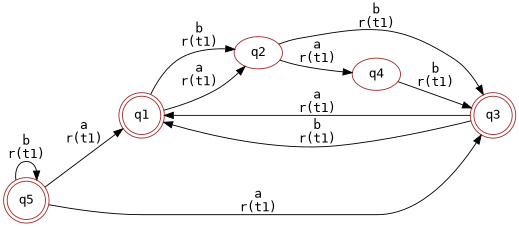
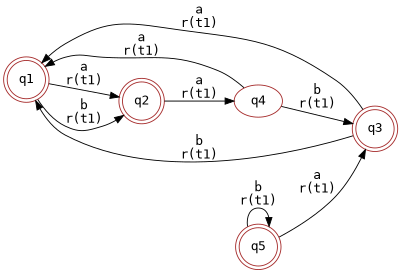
(387, 31) -> none
(258, 53) -> (142, 101)
(80, 161) -> (152, 58)
